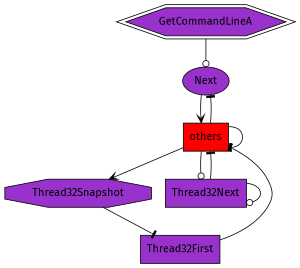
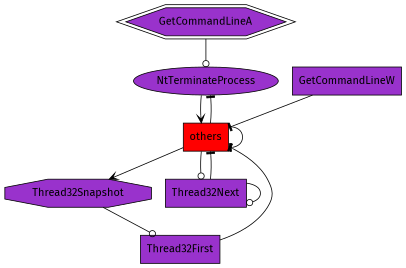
(206, 81) -> (206, 81)
none -> (347, 81)
(127, 220) -> (126, 220)
